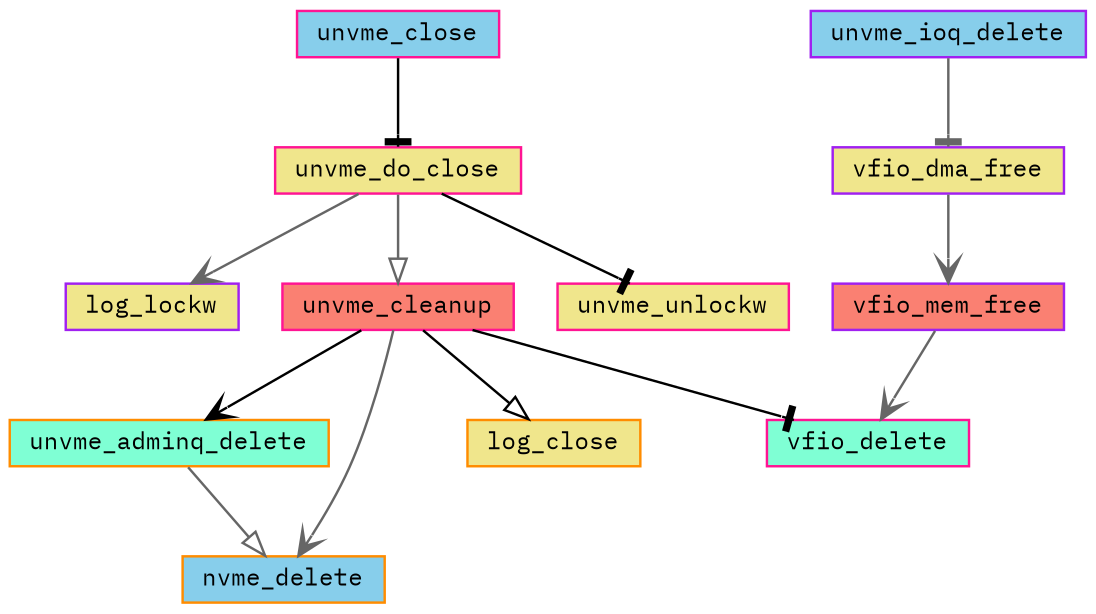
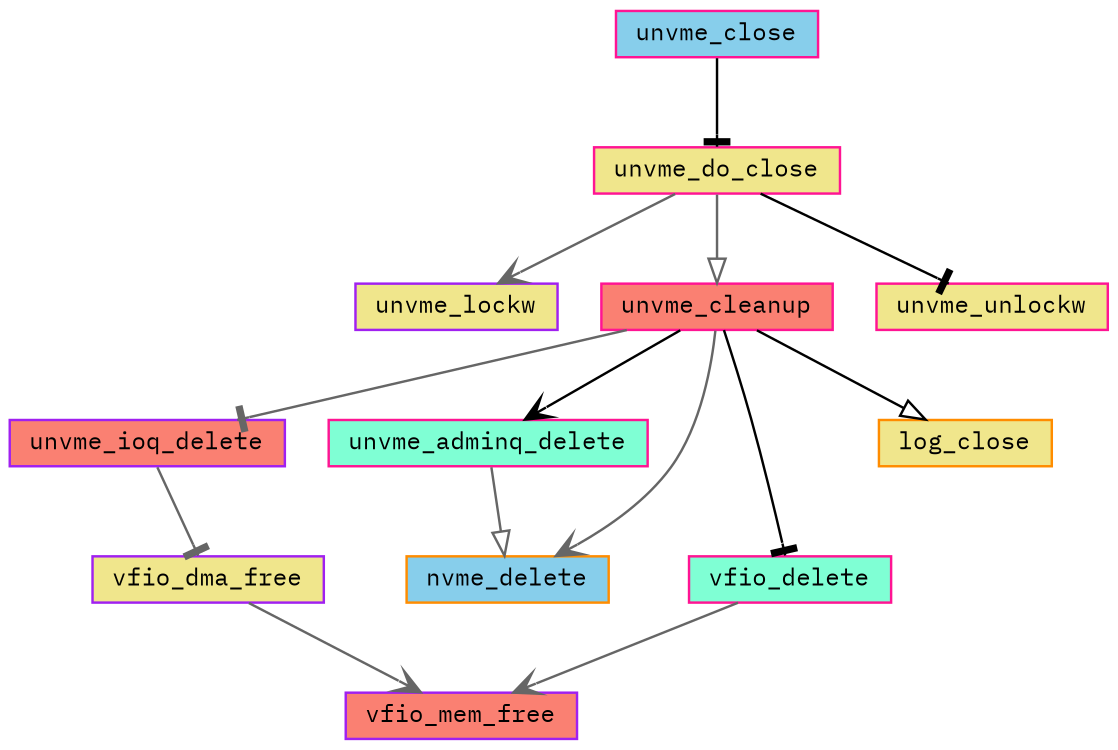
(948, 34) -> (147, 443)
(152, 307) -> (457, 307)
(915, 364) -> (637, 643)
none -> (438, 374)
(169, 443) -> (488, 443)
